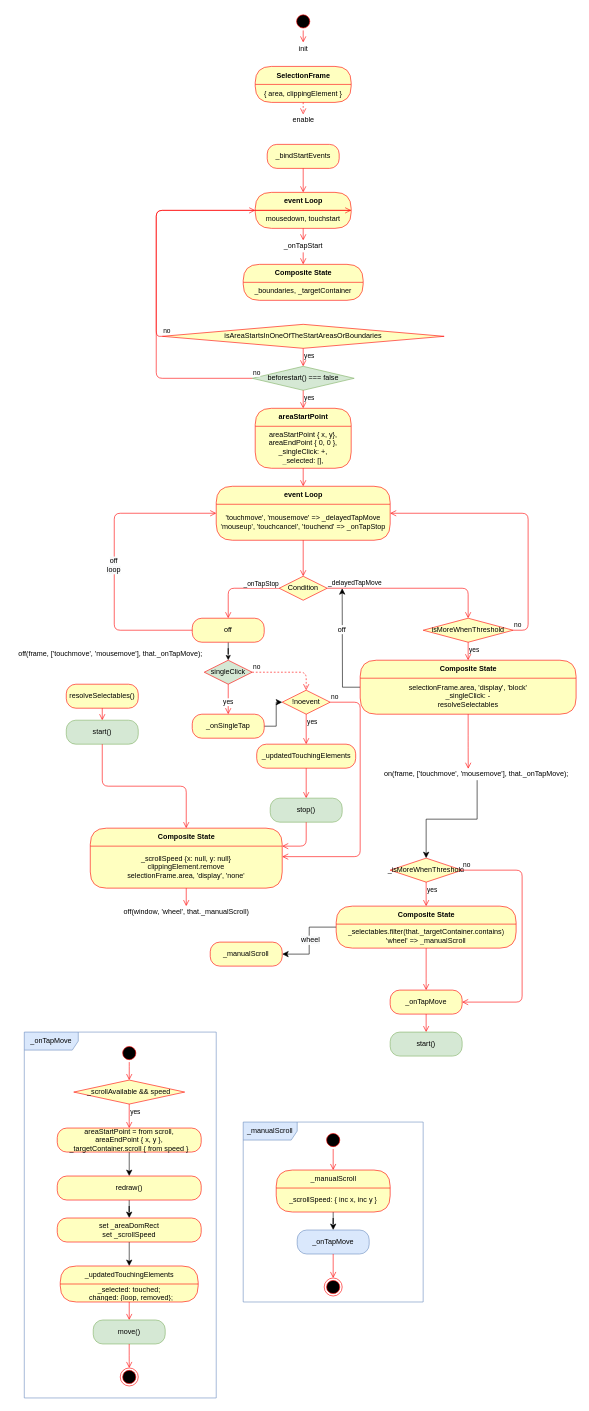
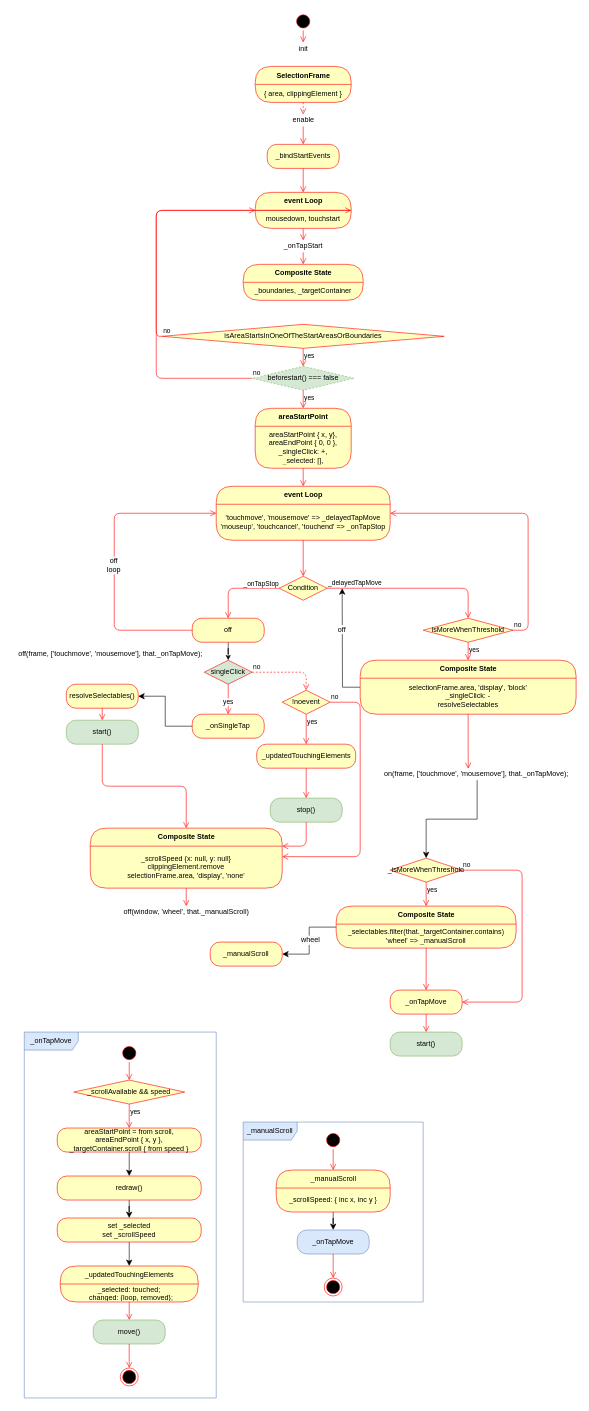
none -> (303, 135)
(303, 378) -> (303, 378)
(276, 704) -> (165, 726)
(129, 1230) -> (129, 1230)
